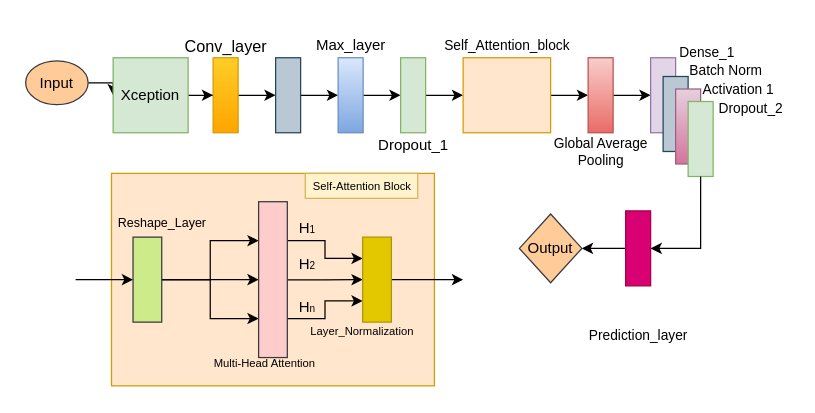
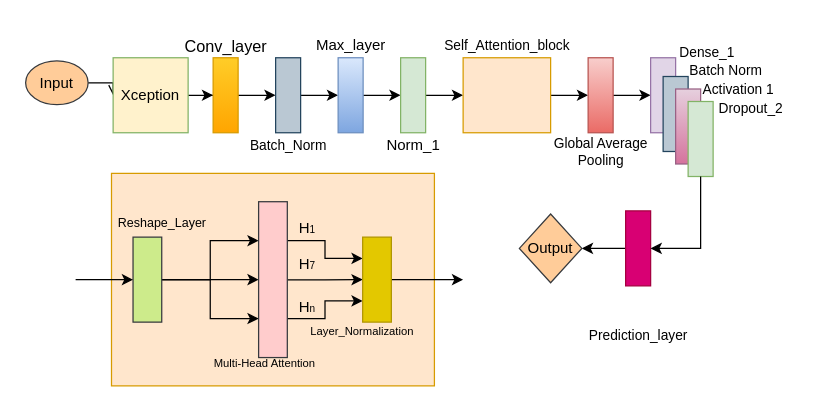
(110, 83) -> (113, 84)
(151, 95) -> (151, 95)
none -> (288, 145)
(414, 146) -> (414, 146)
(362, 186) -> none
(308, 264) -> (308, 264)
